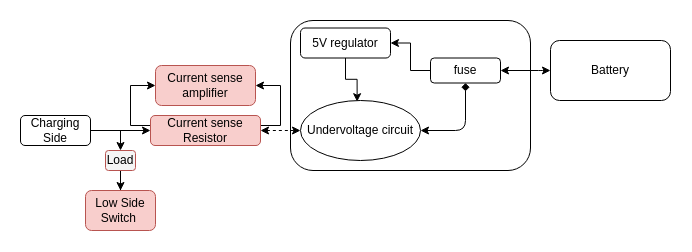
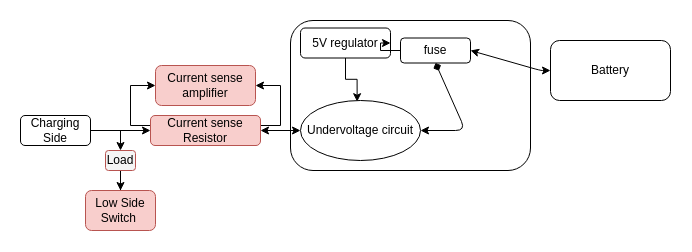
(466, 71) -> (436, 51)
(279, 131) -> (279, 131)
